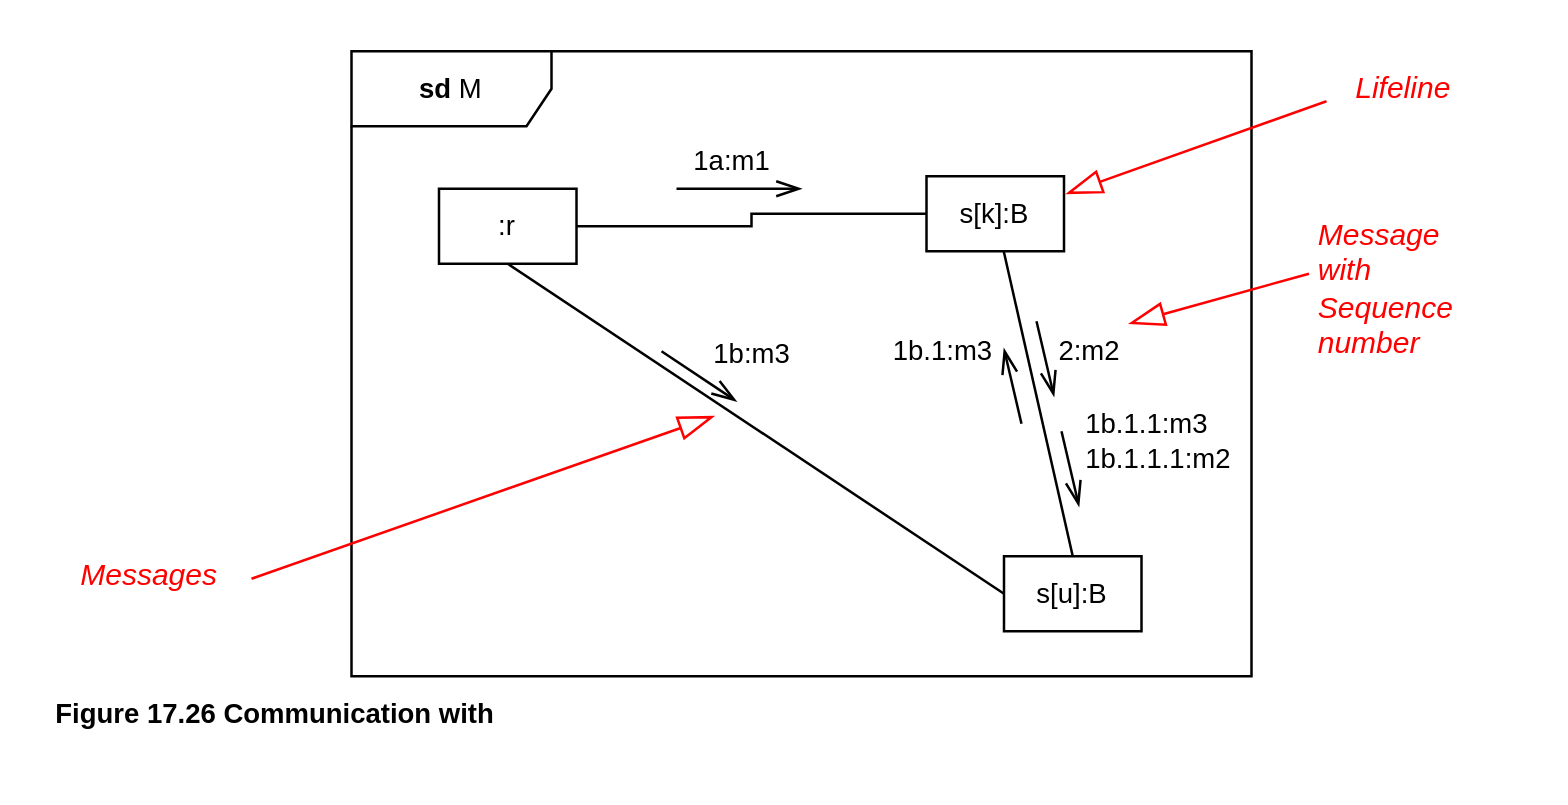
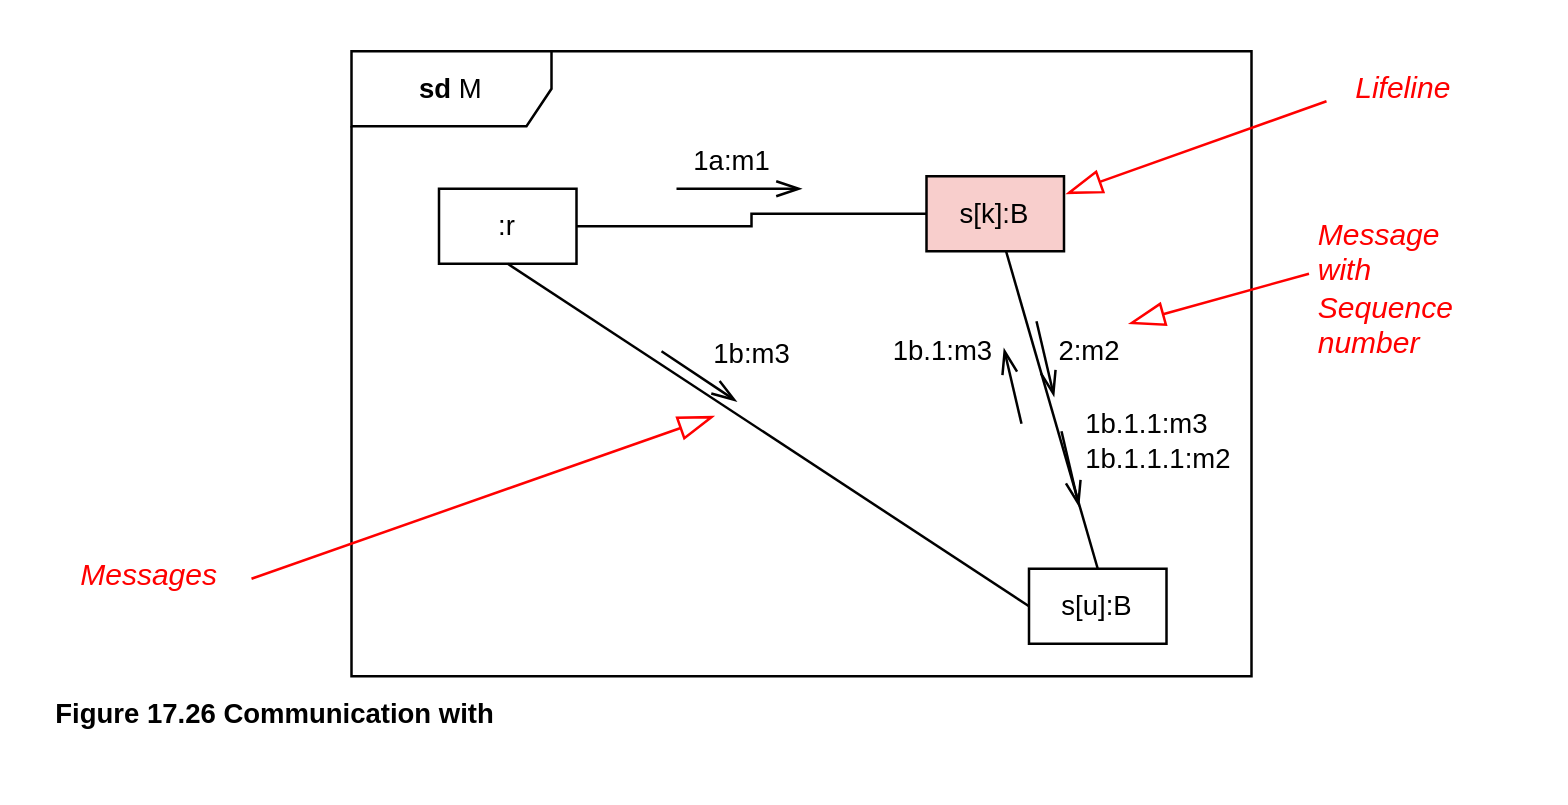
(995, 214) -> (995, 214)
(1073, 594) -> (1098, 606)
